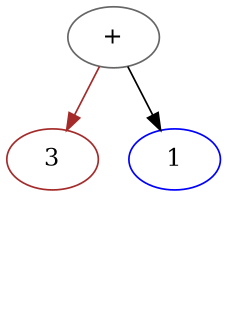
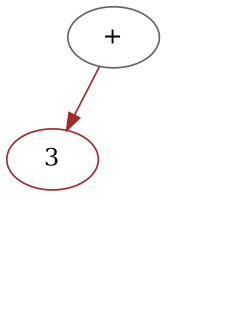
(175, 159) -> none
